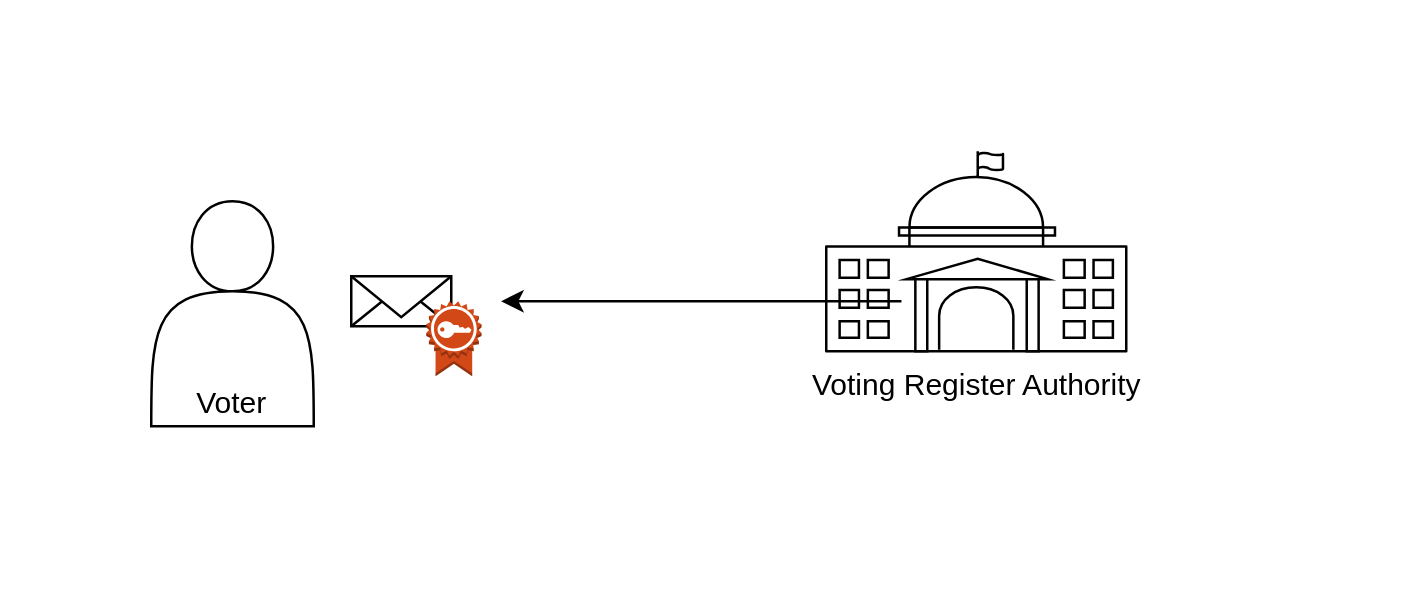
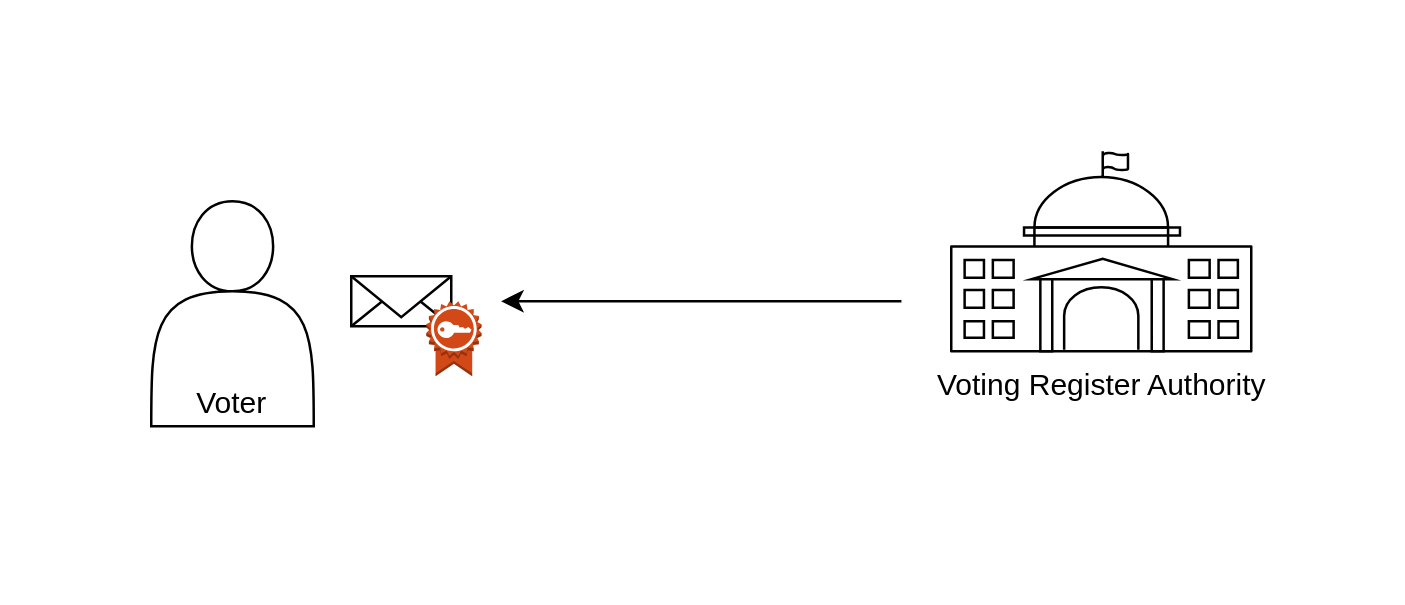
(976, 251) -> (1101, 251)
